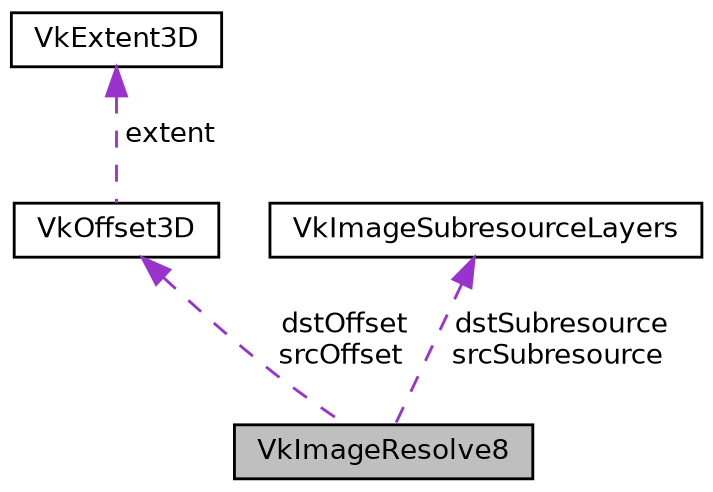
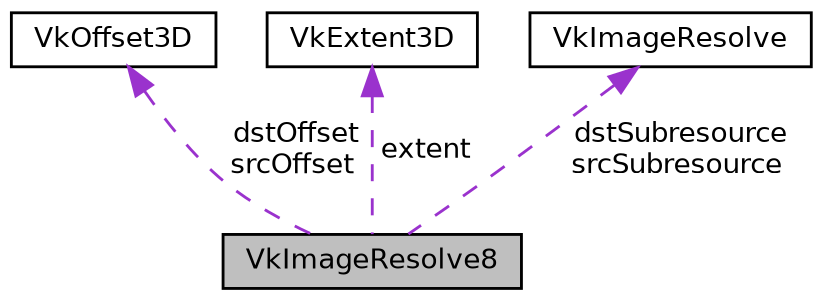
(117, 150) -> (372, 165)
(486, 230) -> (671, 40)
